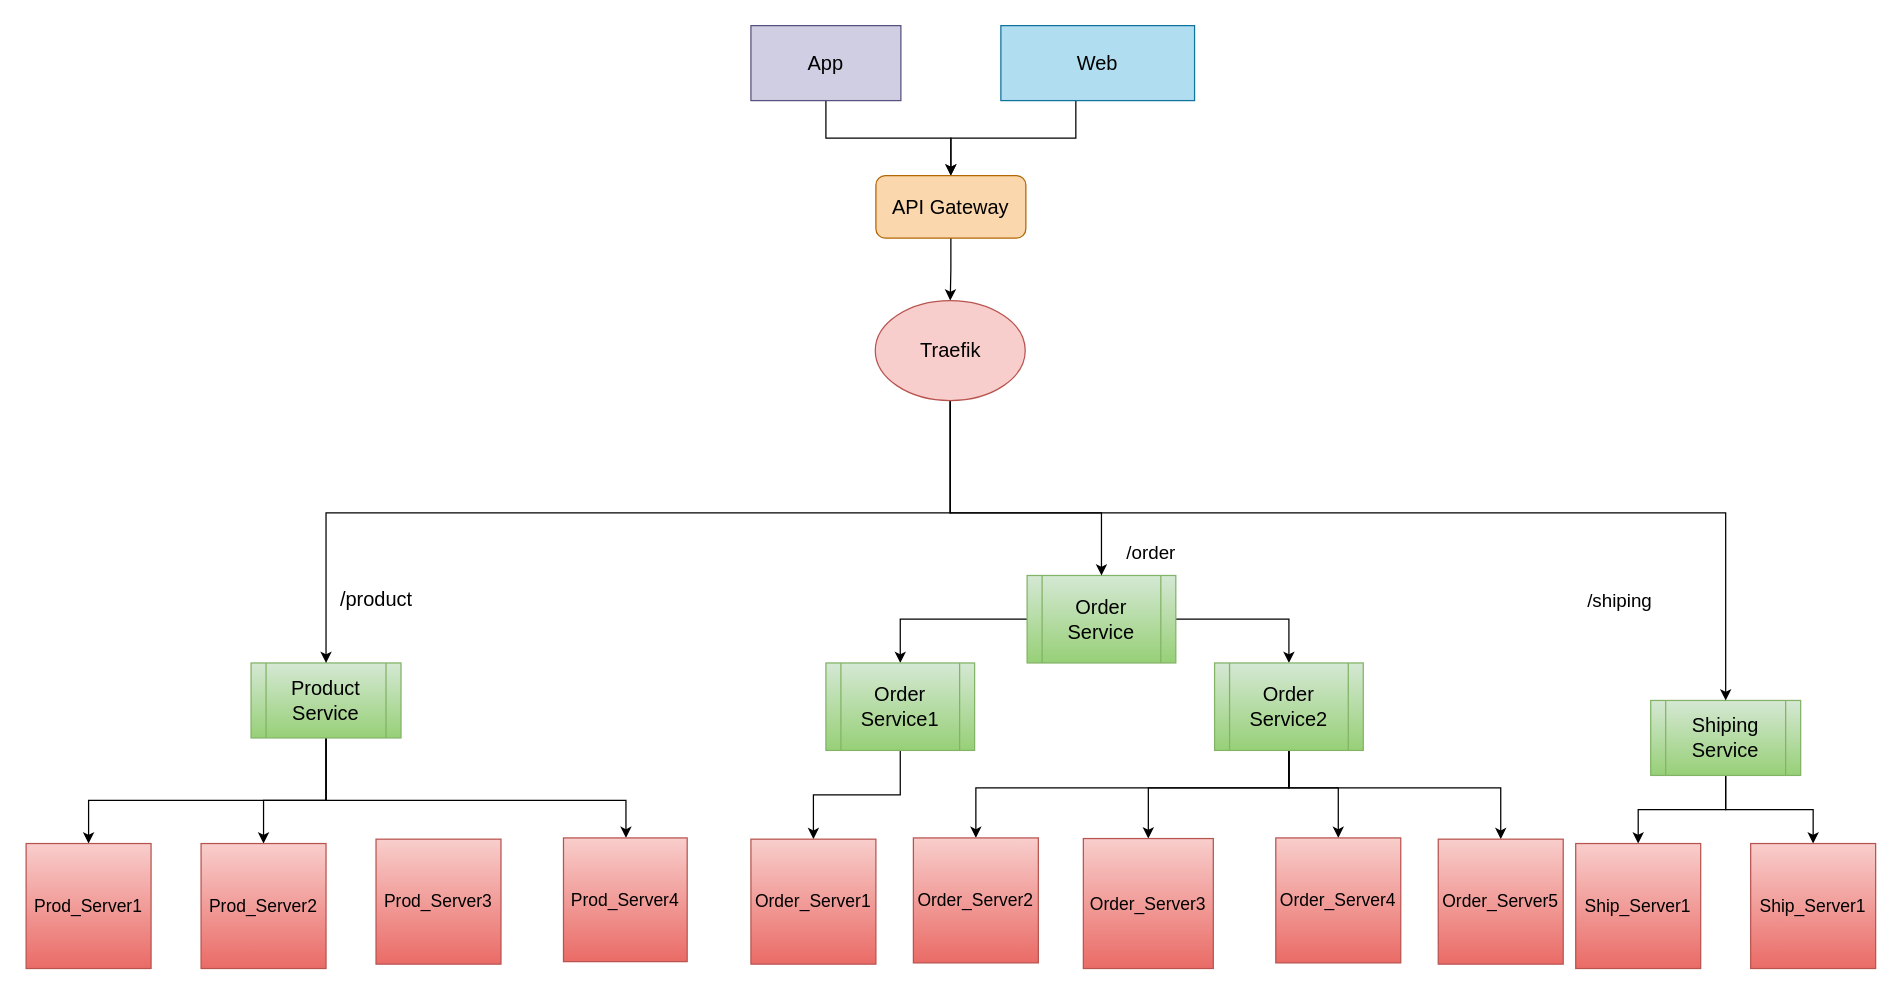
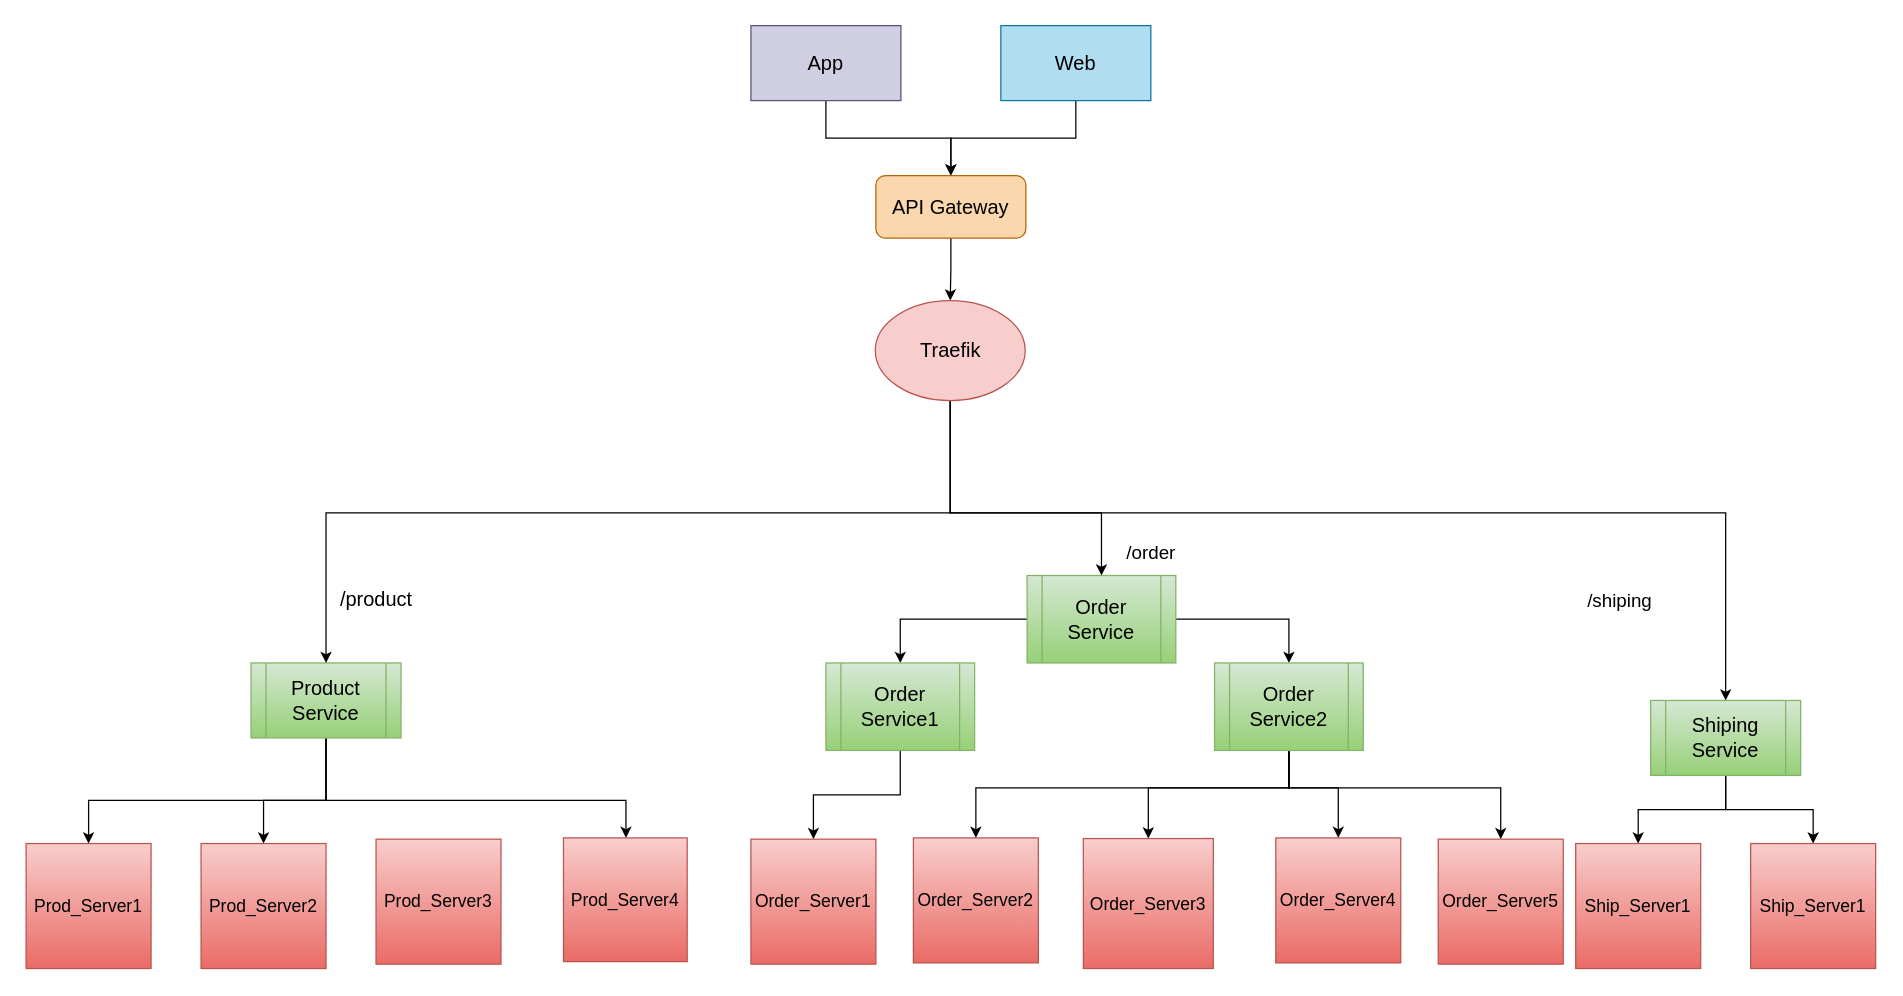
(1098, 63) -> (1076, 63)
